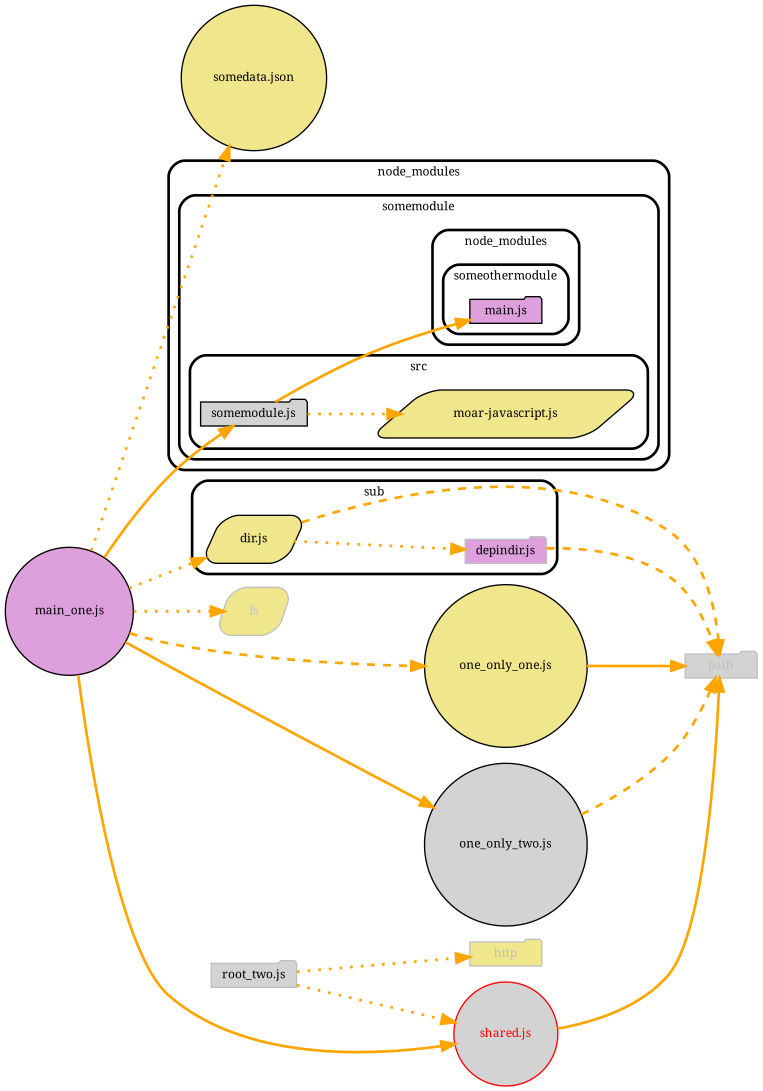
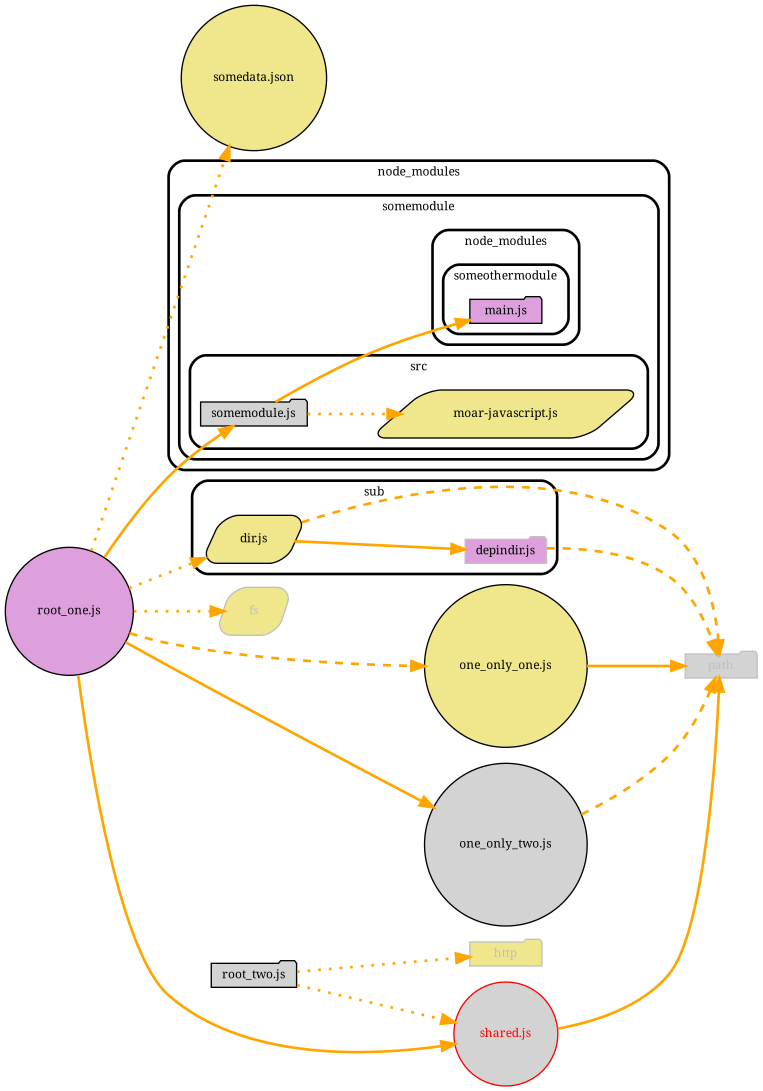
(373, 545) -> (373, 545)
(69, 611) -> (69, 611)
(254, 975) -> (254, 975)
